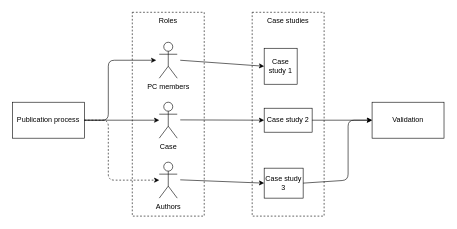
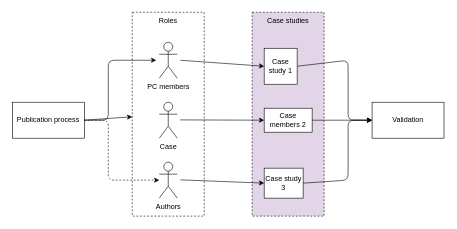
(288, 21) -> (288, 21)
none -> (348, 64)
(128, 120) -> (118, 118)
(288, 120) -> (288, 120)
